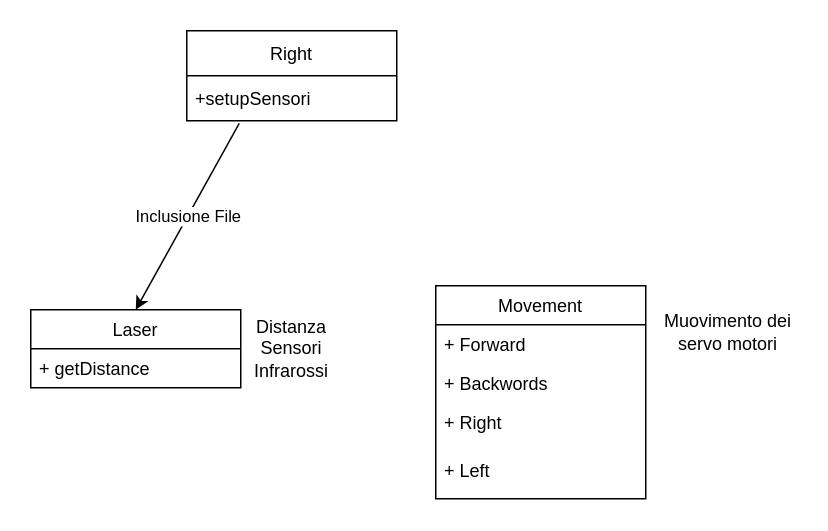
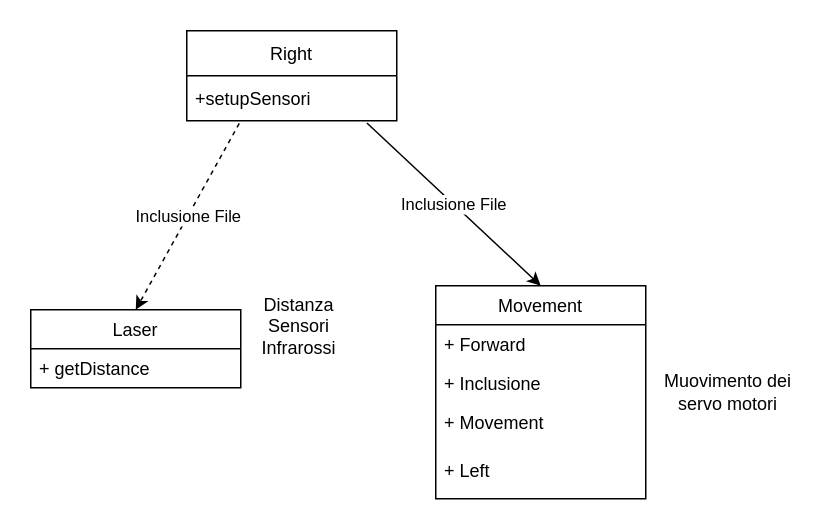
(215, 166) -> (215, 166)
none -> (450, 201)
(728, 332) -> (728, 392)
(292, 349) -> (299, 326)
(497, 384) -> (497, 384)
(475, 423) -> (492, 423)
